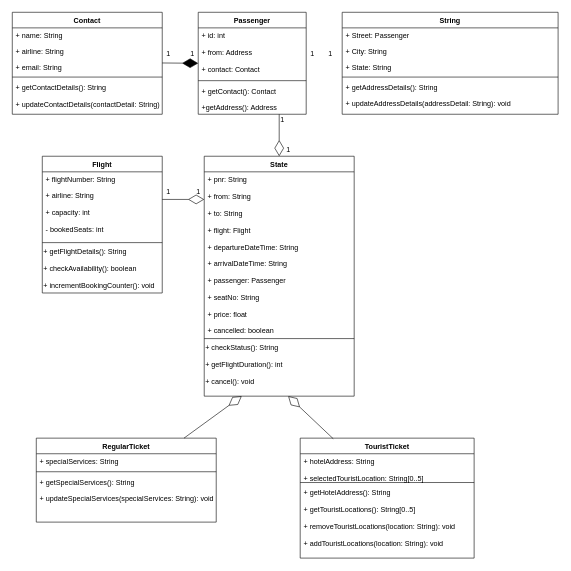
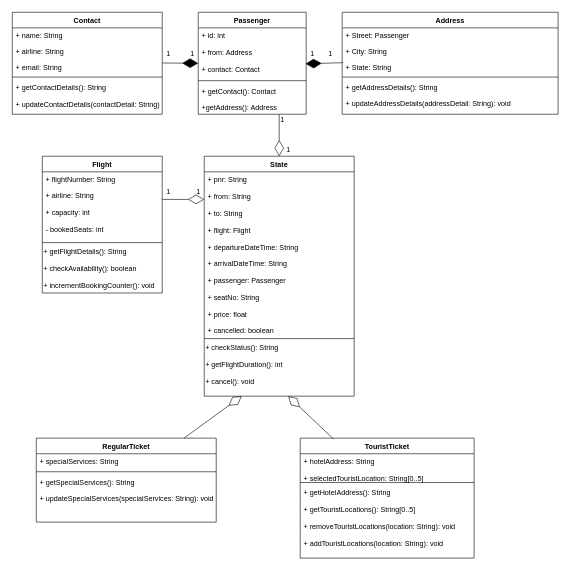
(450, 20) -> (450, 20)
none -> (322, 63)
